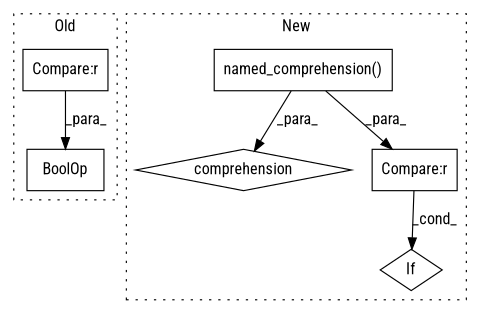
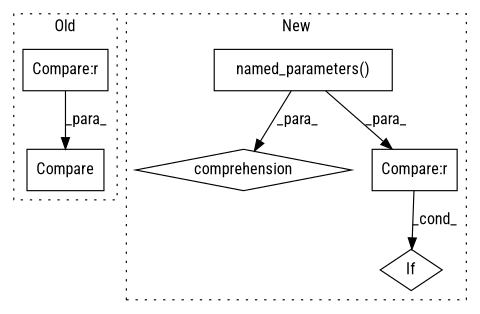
(303, 70) -> (303, 70)
(65, 170) -> (65, 170)
